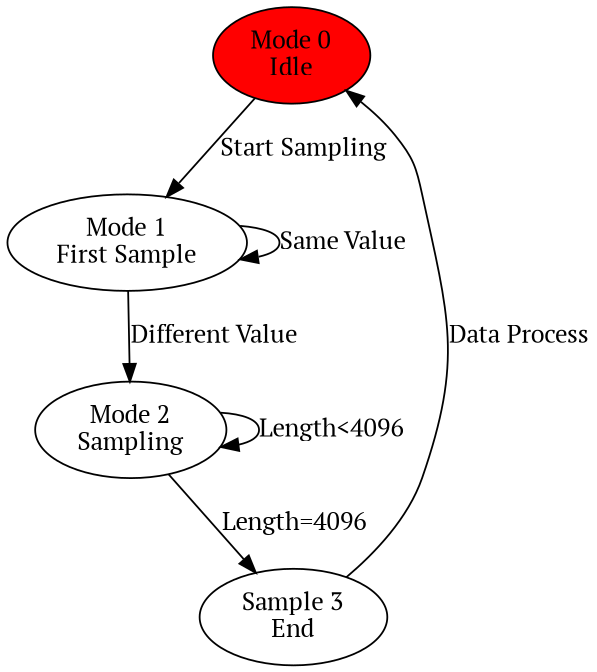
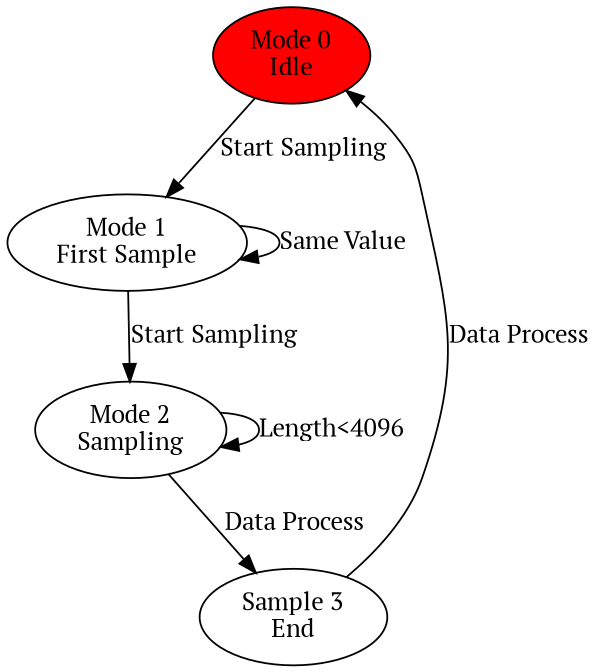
(215, 336) -> (215, 336)
(295, 523) -> (295, 523)
